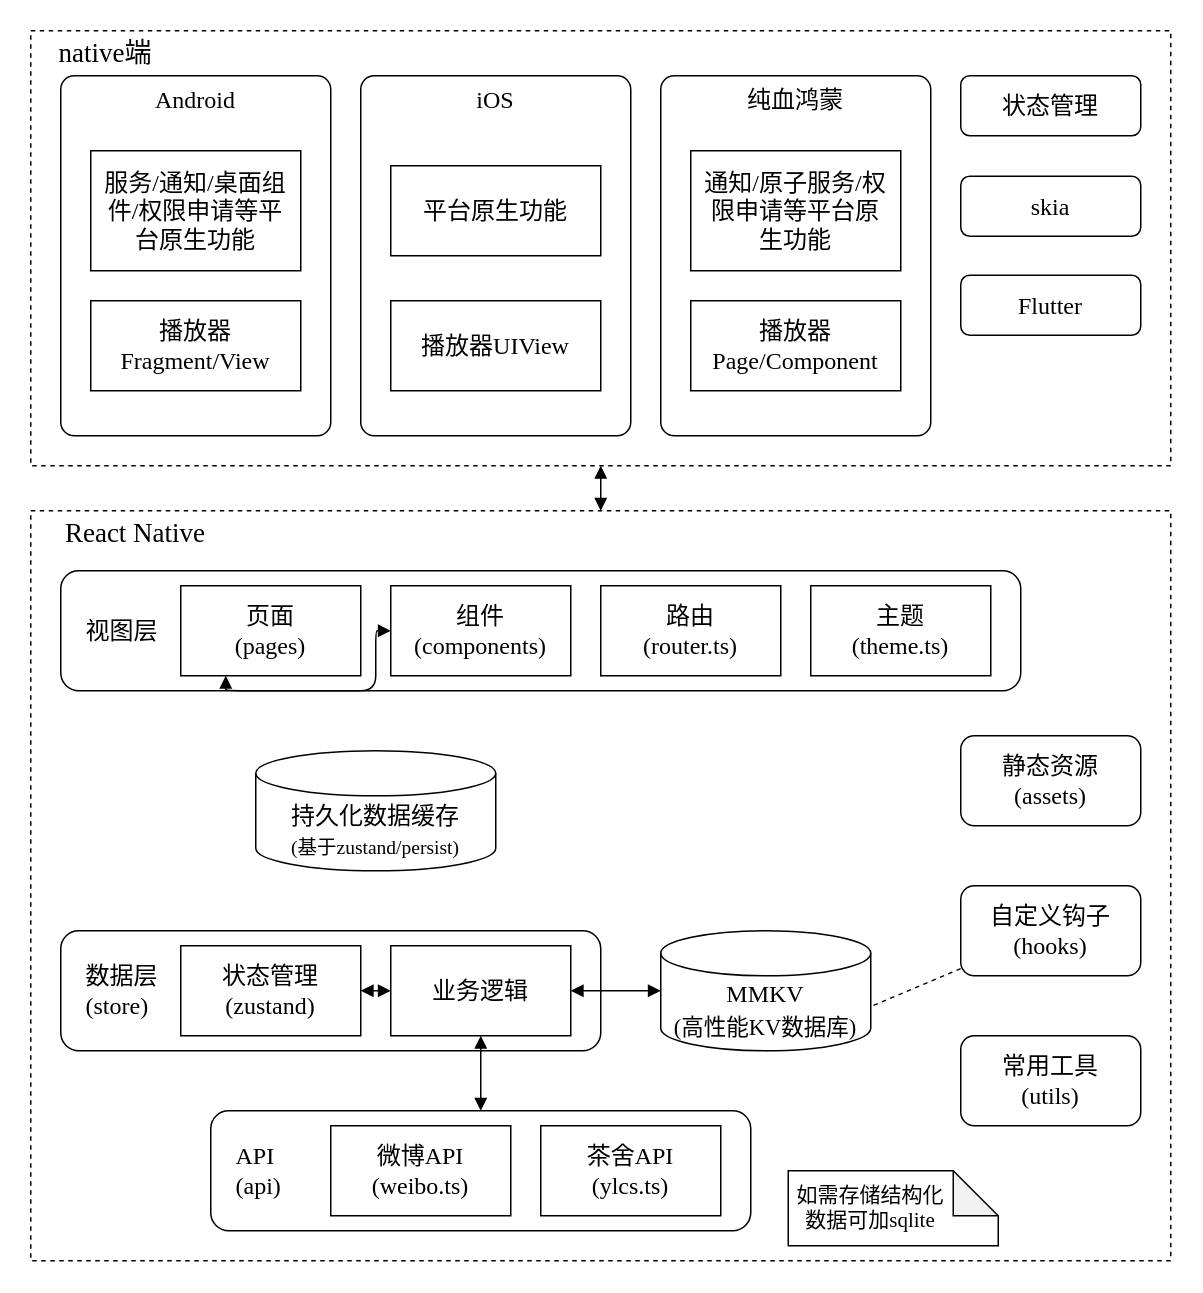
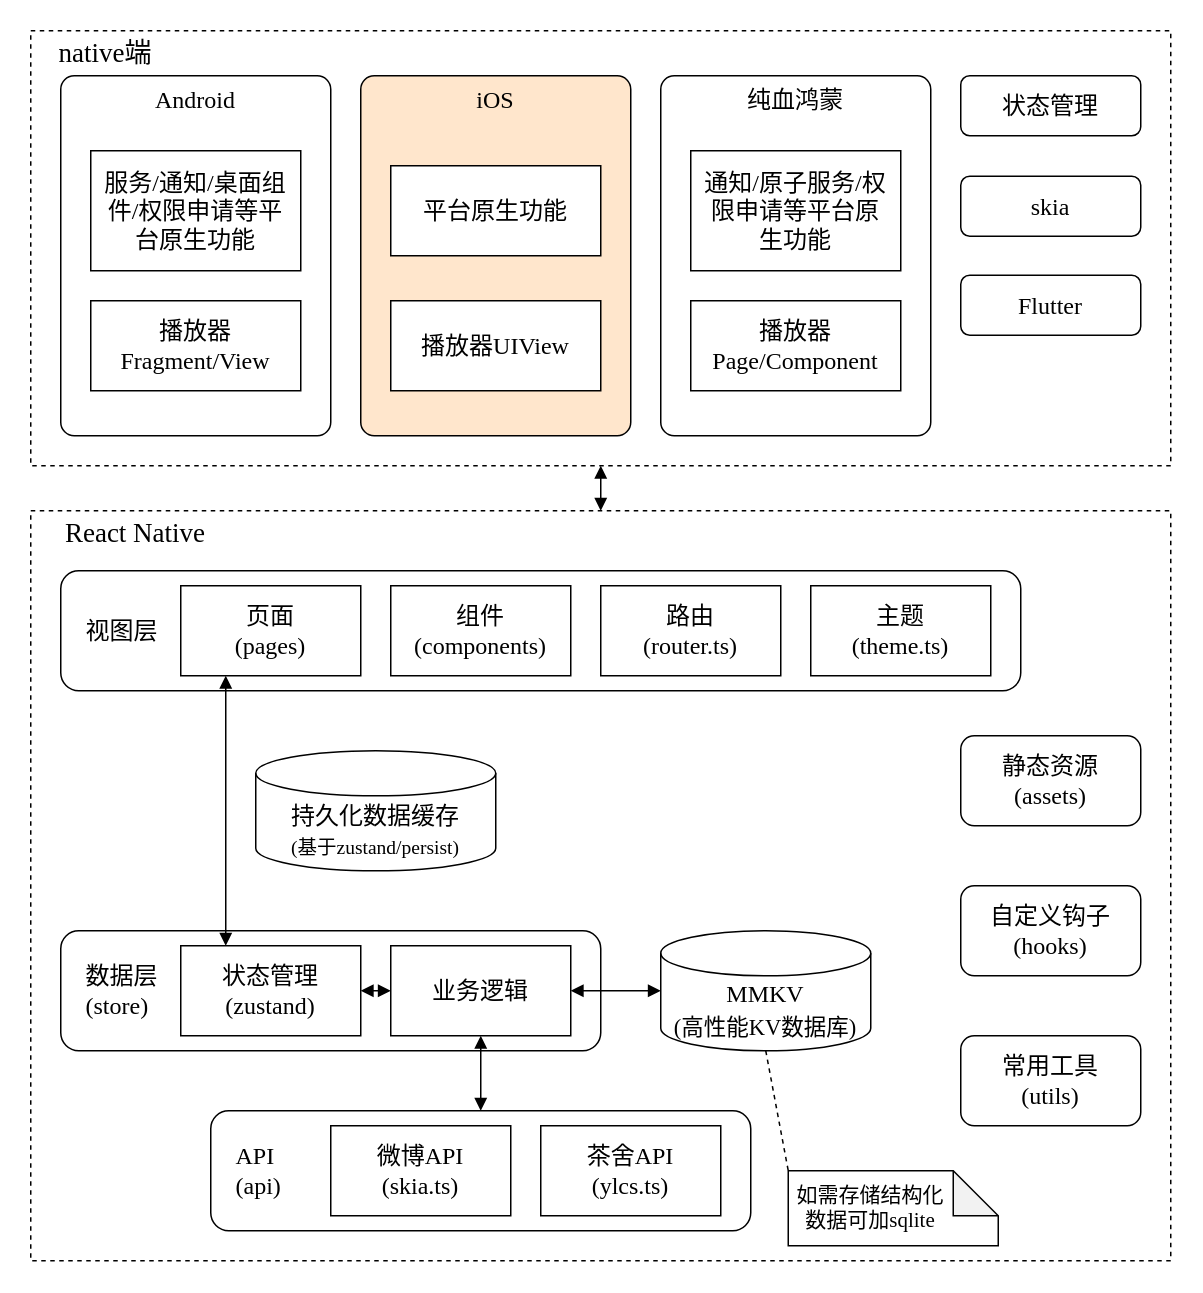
(496, 101) -> (496, 101)
(376, 663) -> (226, 810)
(916, 987) -> (777, 1111)
(421, 1171) -> (421, 1171)
